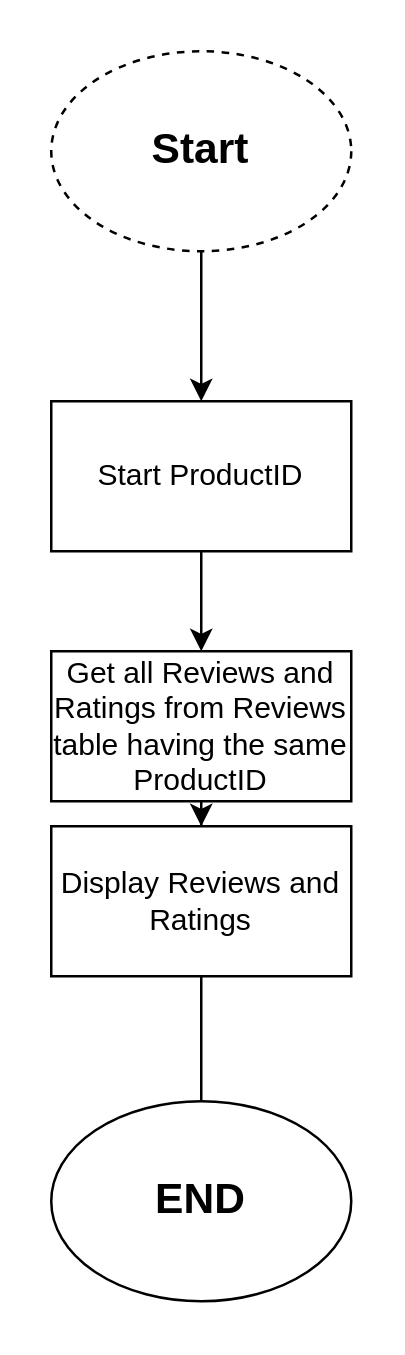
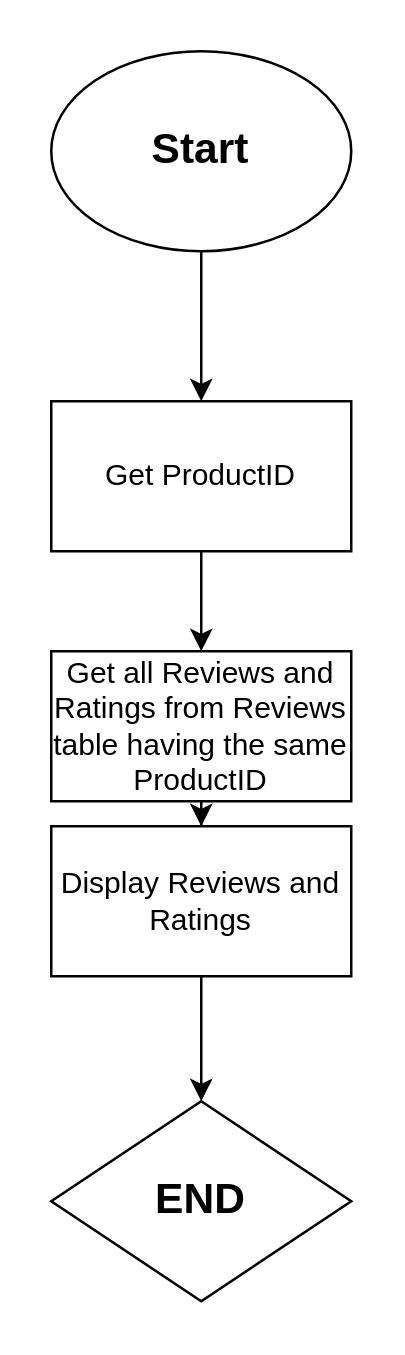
(201, 151) -> (201, 151)
(201, 476) -> (201, 476)
(201, 1091) -> (201, 1083)
(201, 1201) -> (201, 1201)
